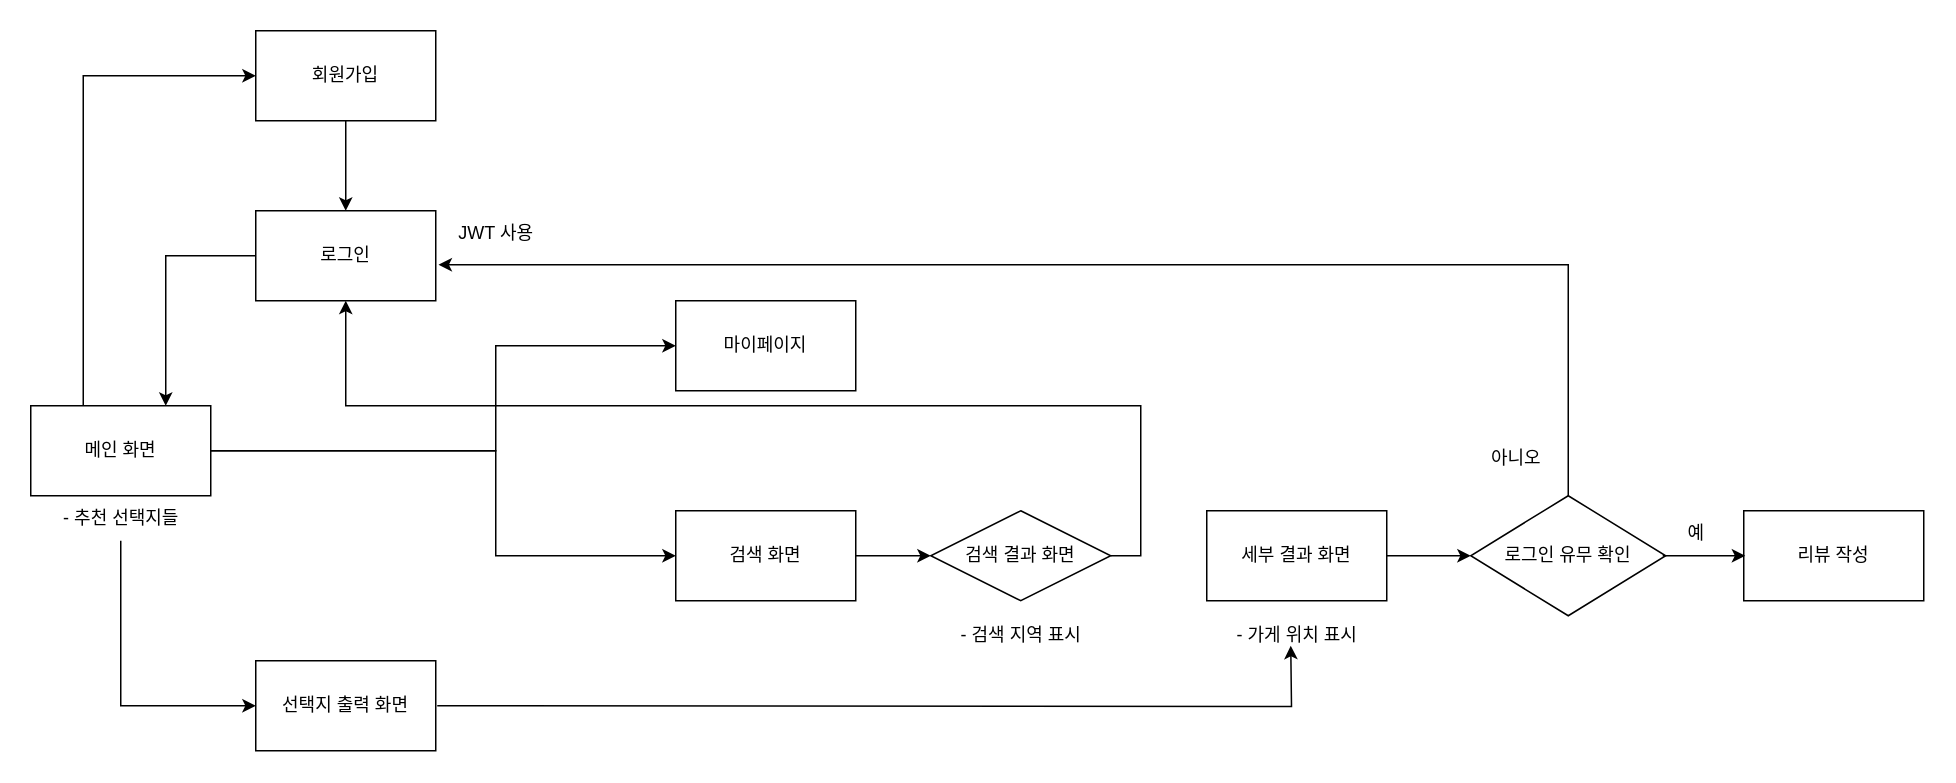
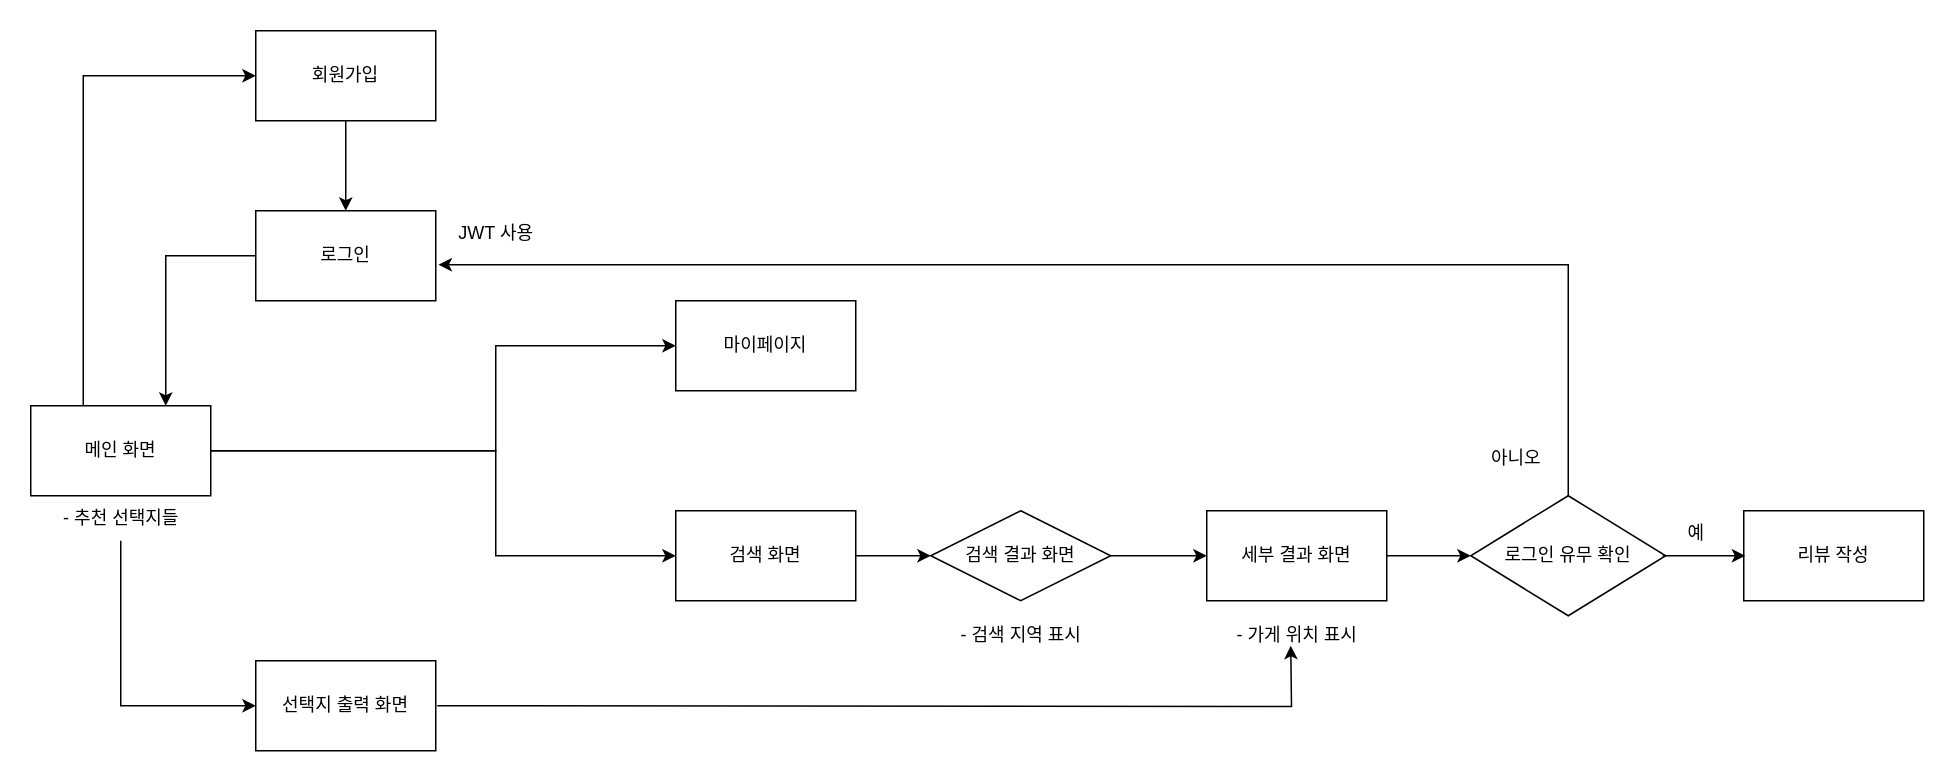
(773, 406) -> (1167, 556)
